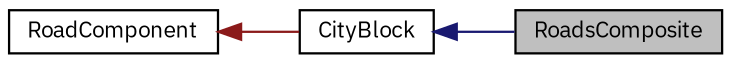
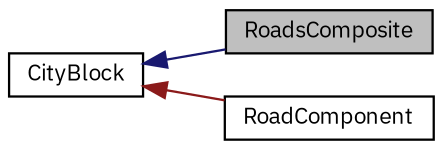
(270, 32) -> (196, 95)
